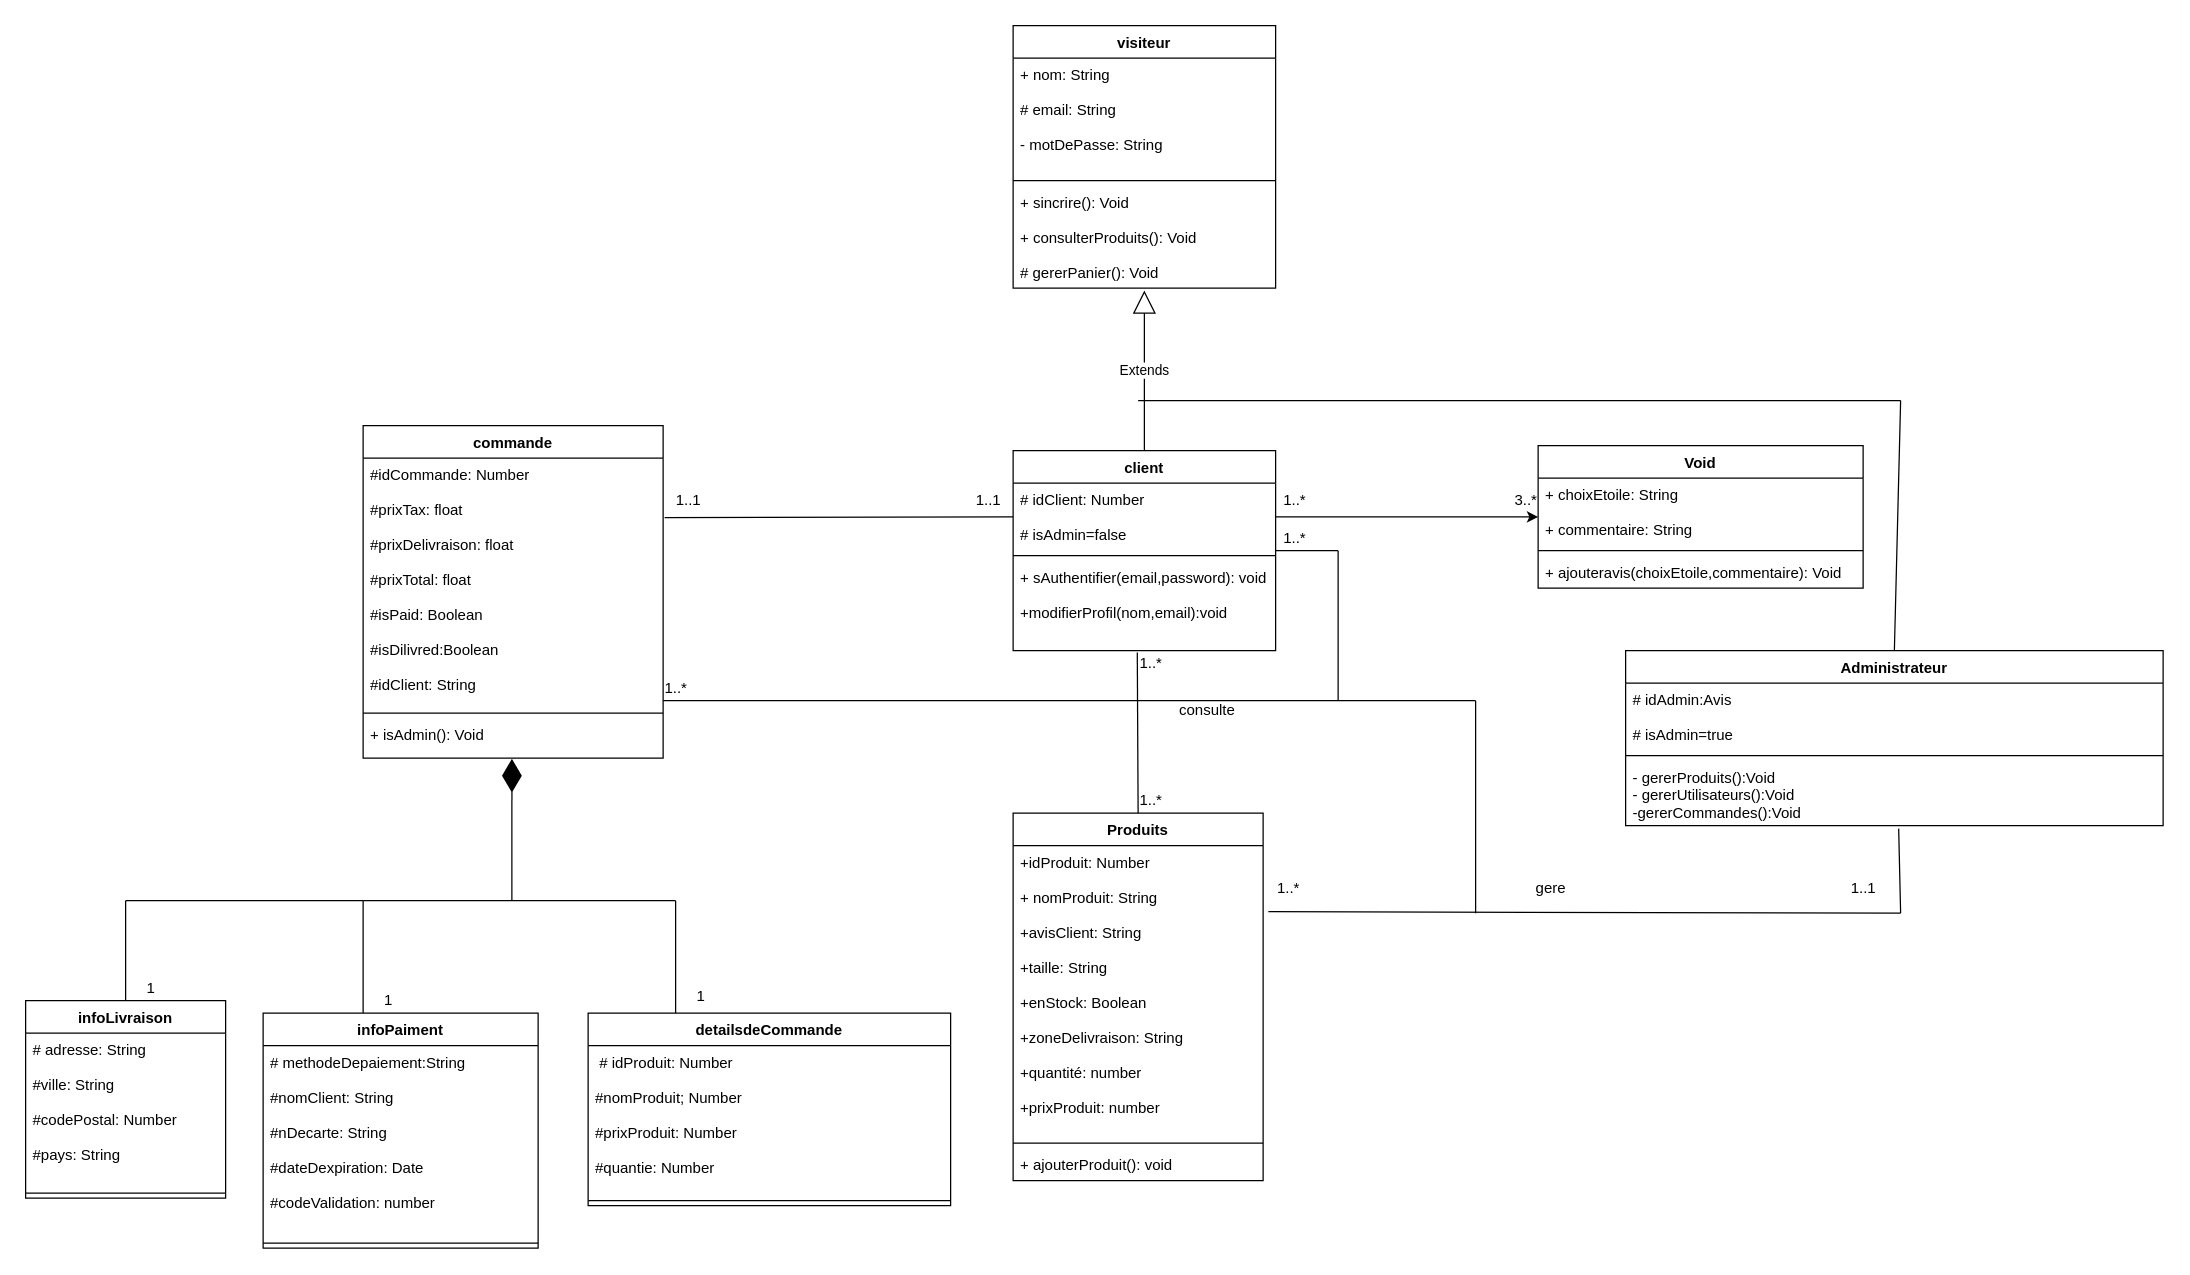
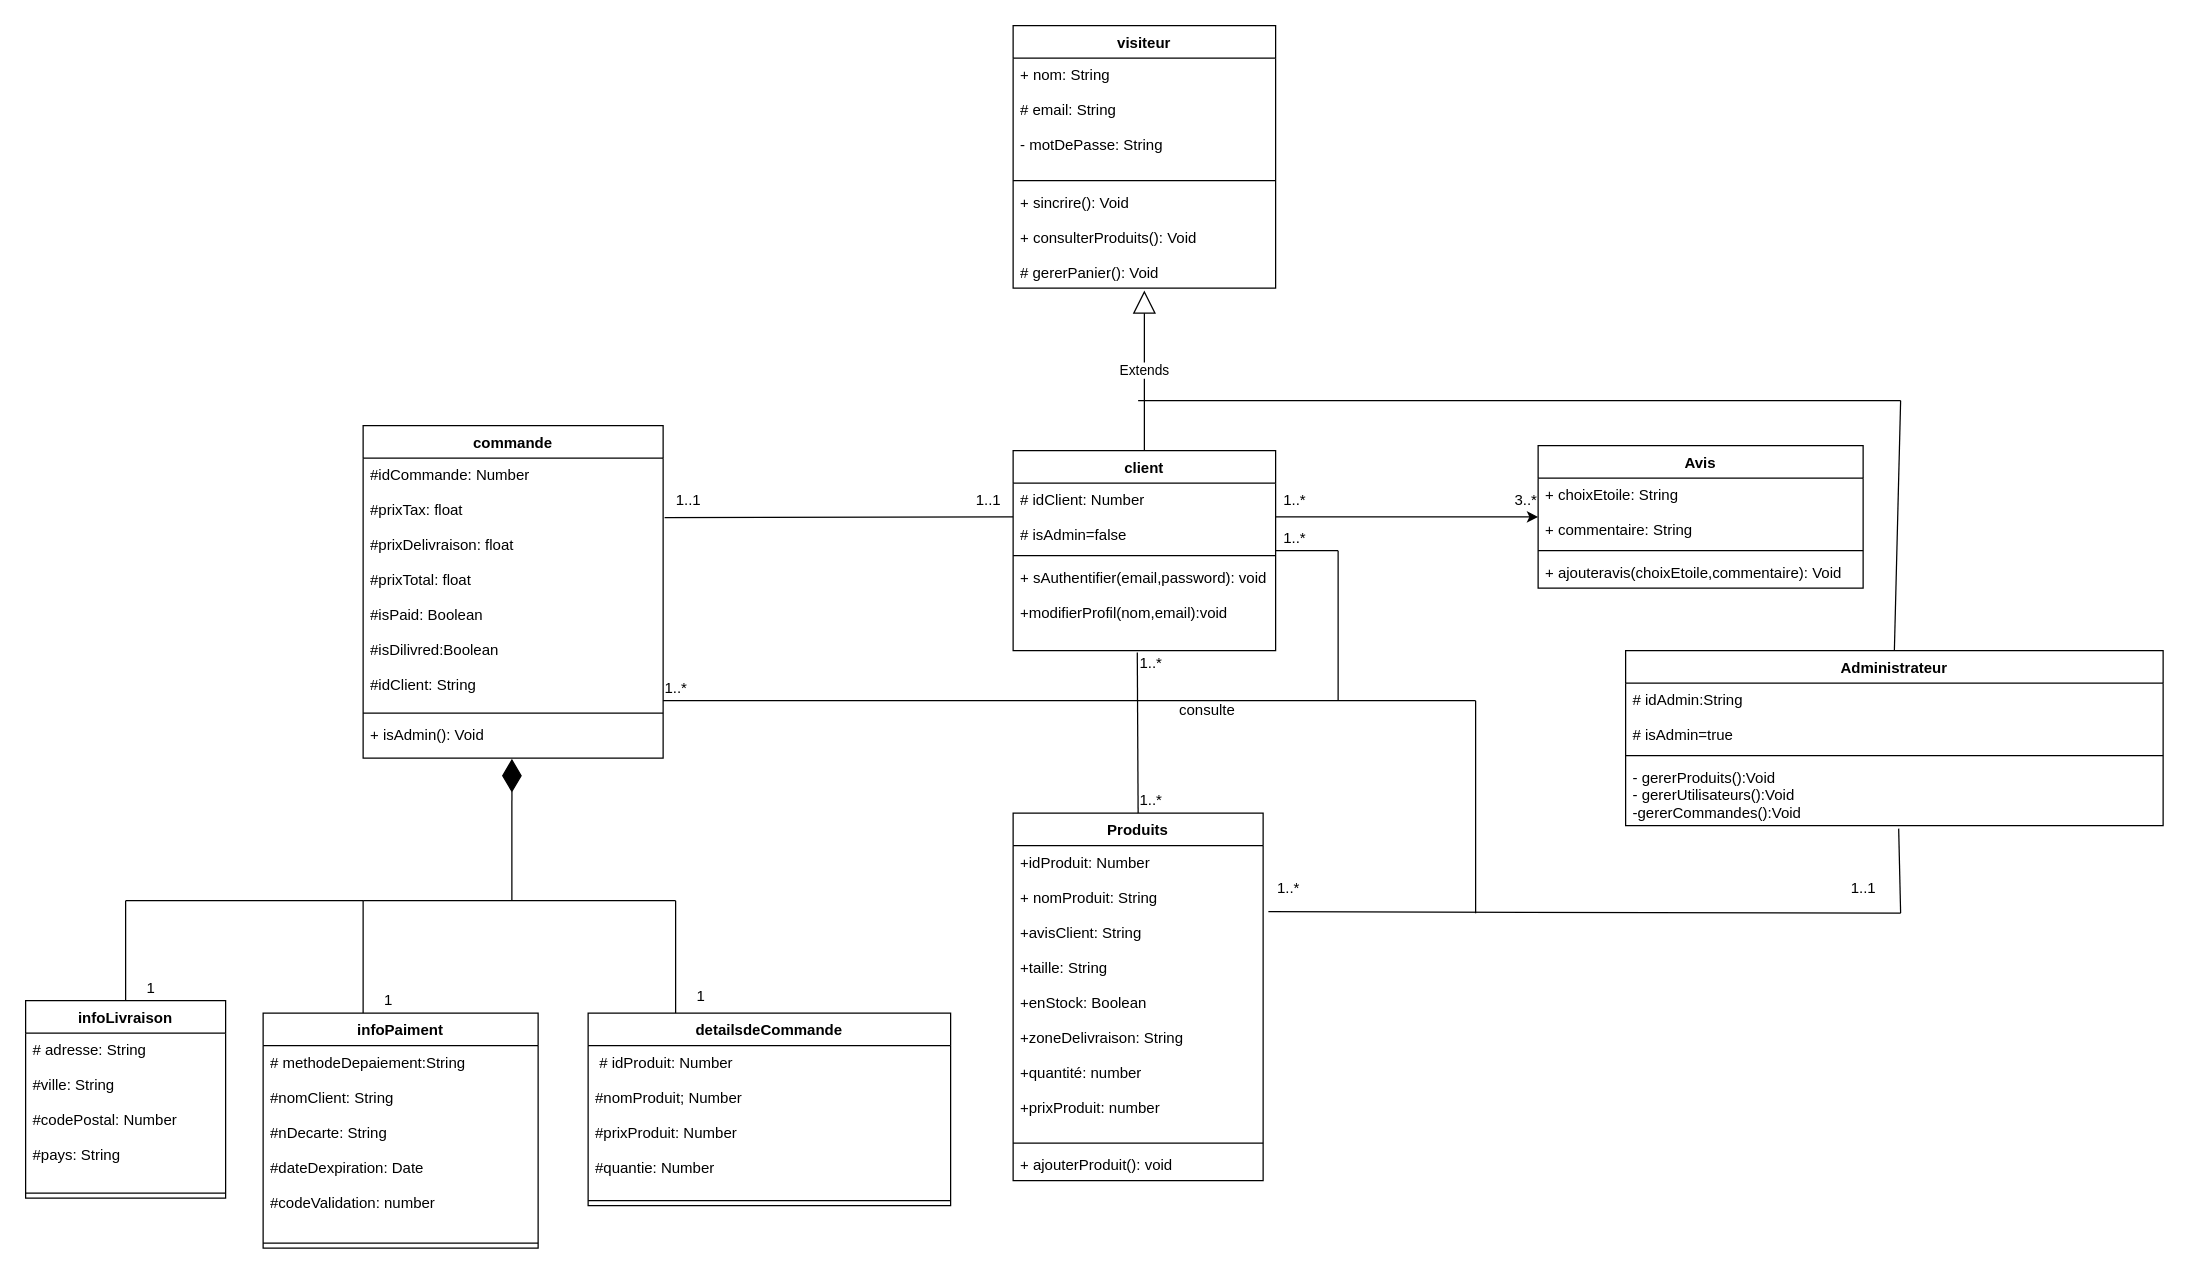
(1700, 463) -> (1700, 463)
(1682, 700) -> (1690, 700)
(1551, 888) -> none
